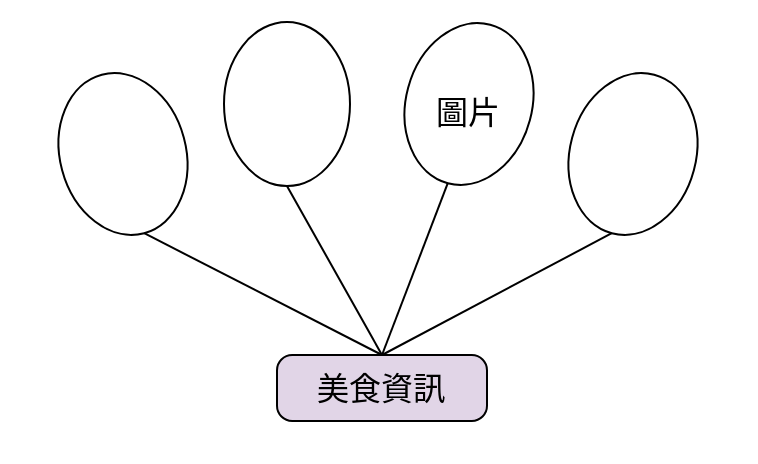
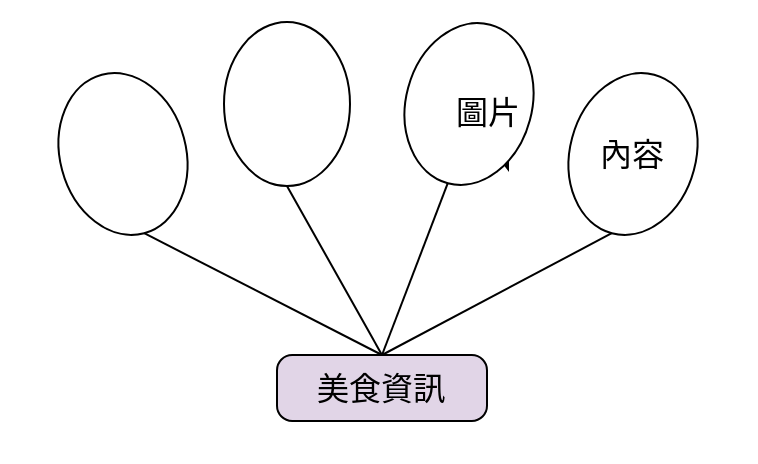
(469, 112) -> (489, 112)
none -> (633, 154)
